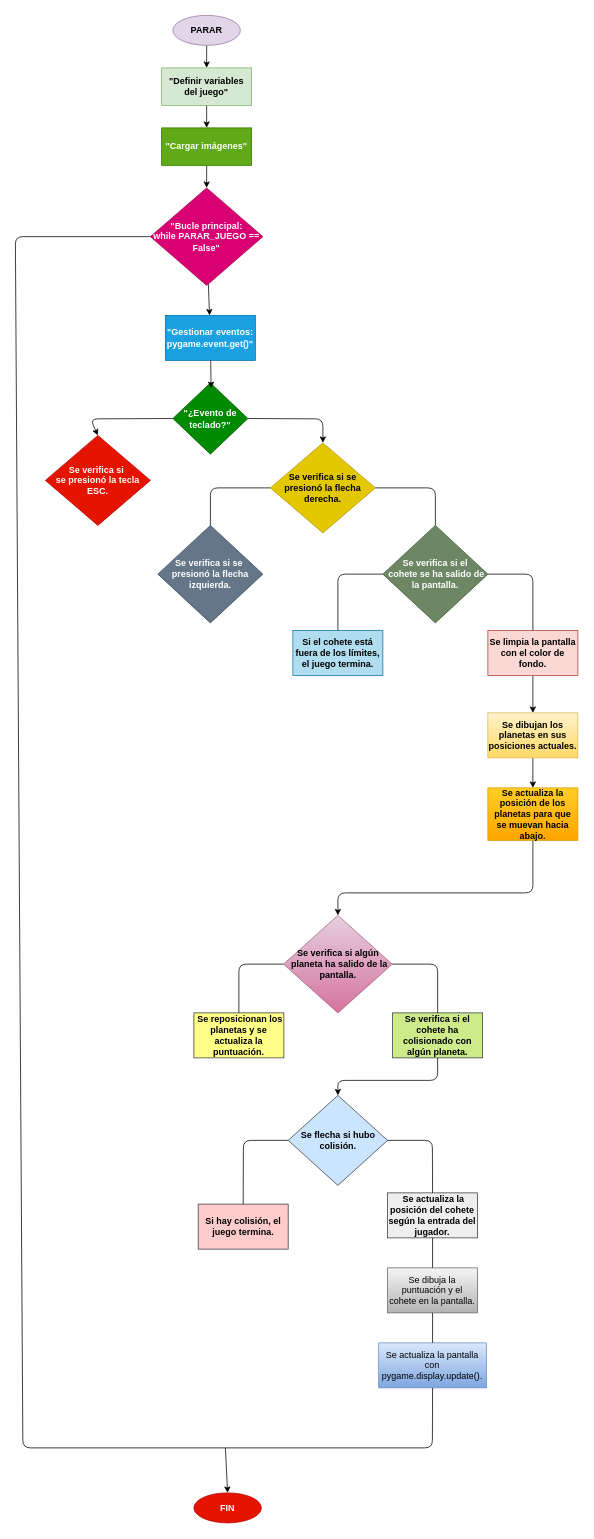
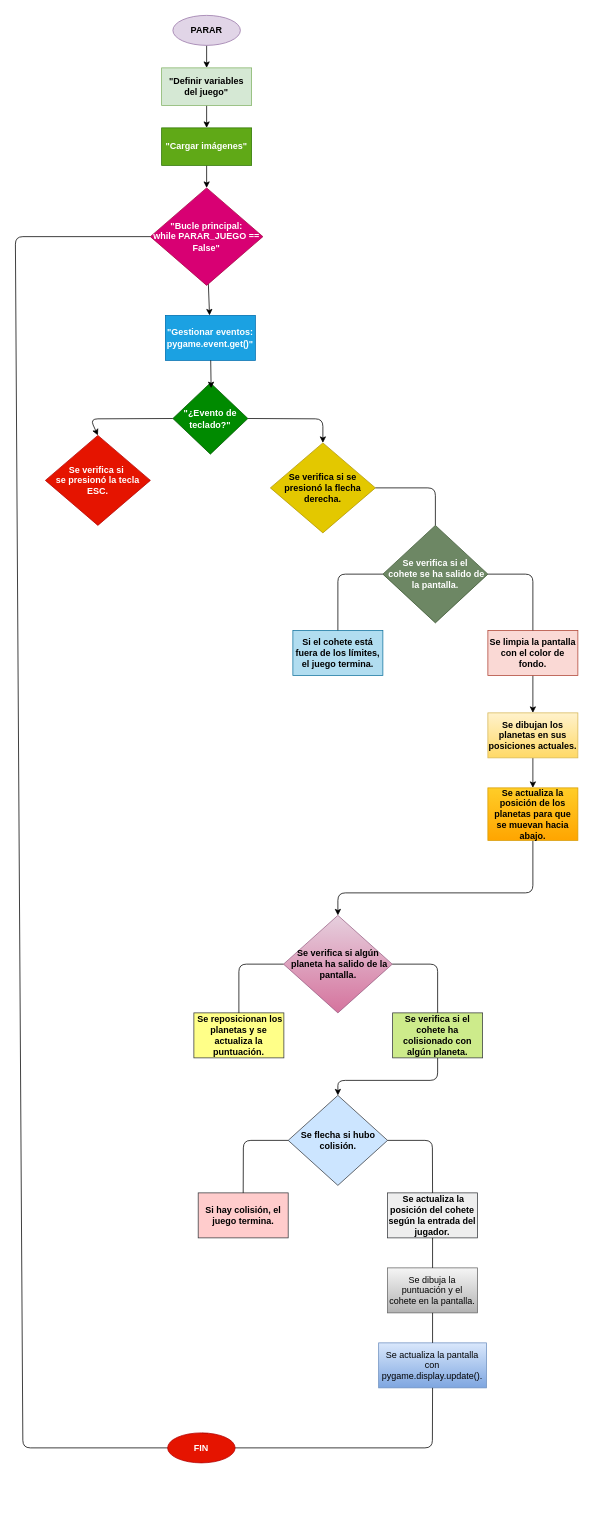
(224, 488) -> none
(210, 574) -> none
(243, 1227) -> (243, 1215)
(228, 1508) -> (201, 1448)
